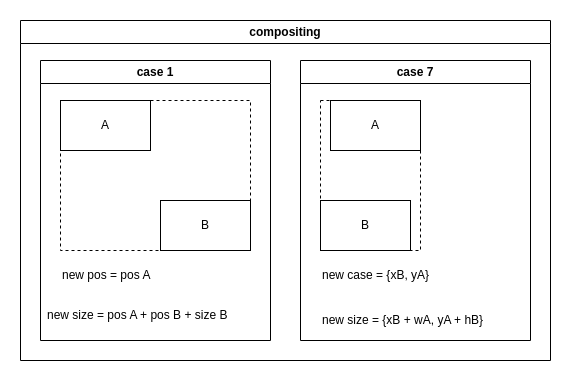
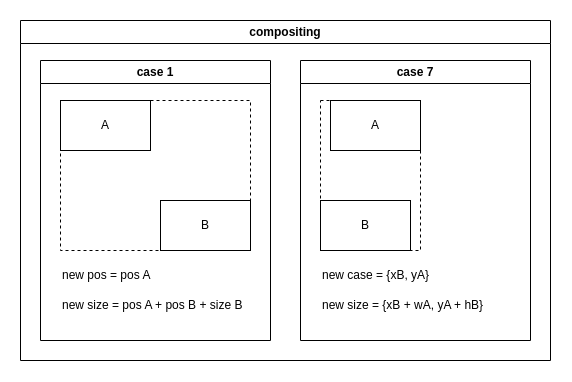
(141, 316) -> (156, 306)
(416, 321) -> (416, 306)
